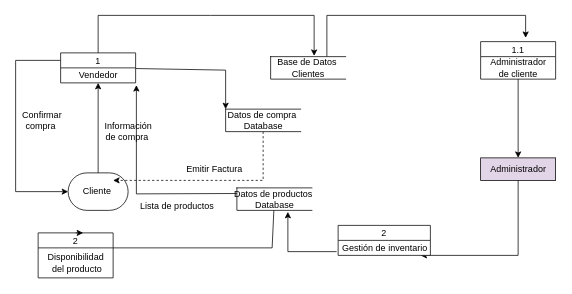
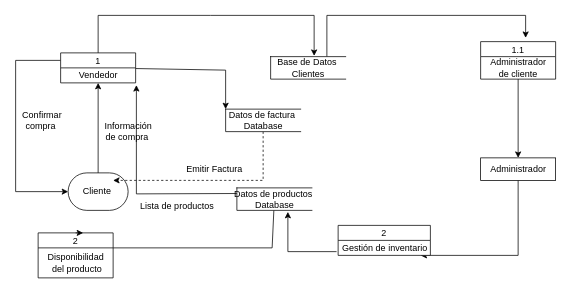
(263, 120) -> (263, 120)
(518, 169) -> (518, 169)
